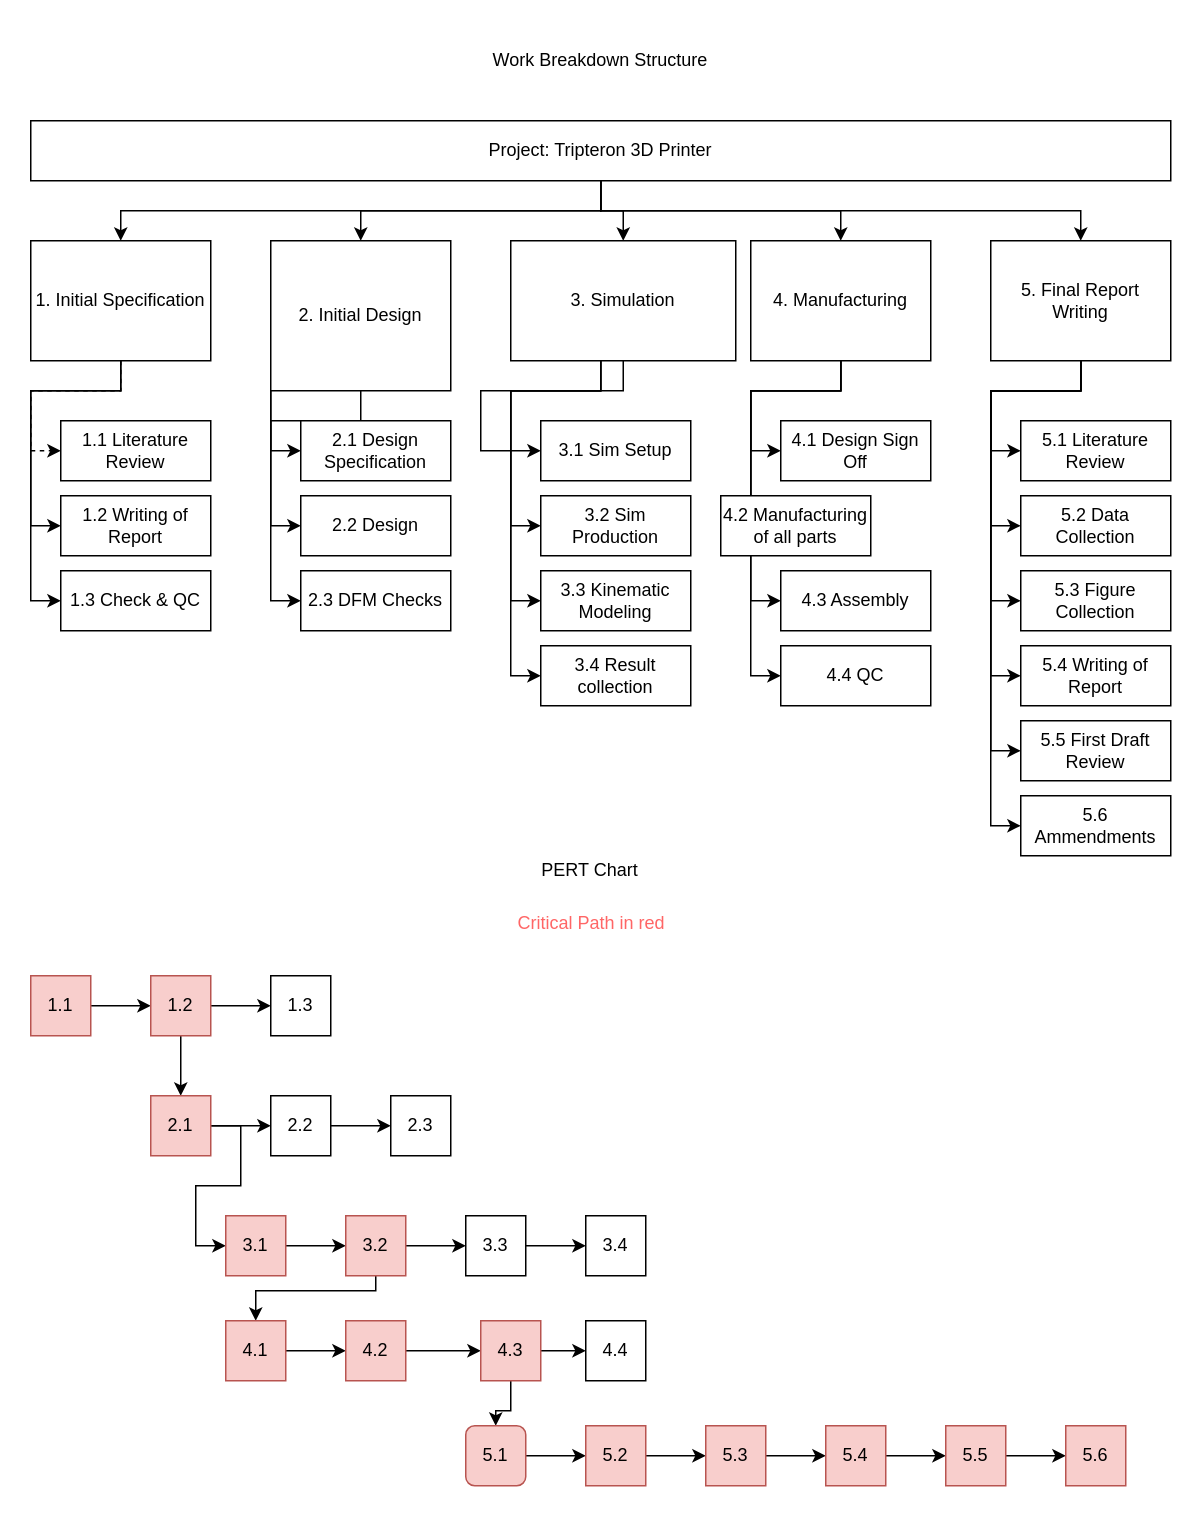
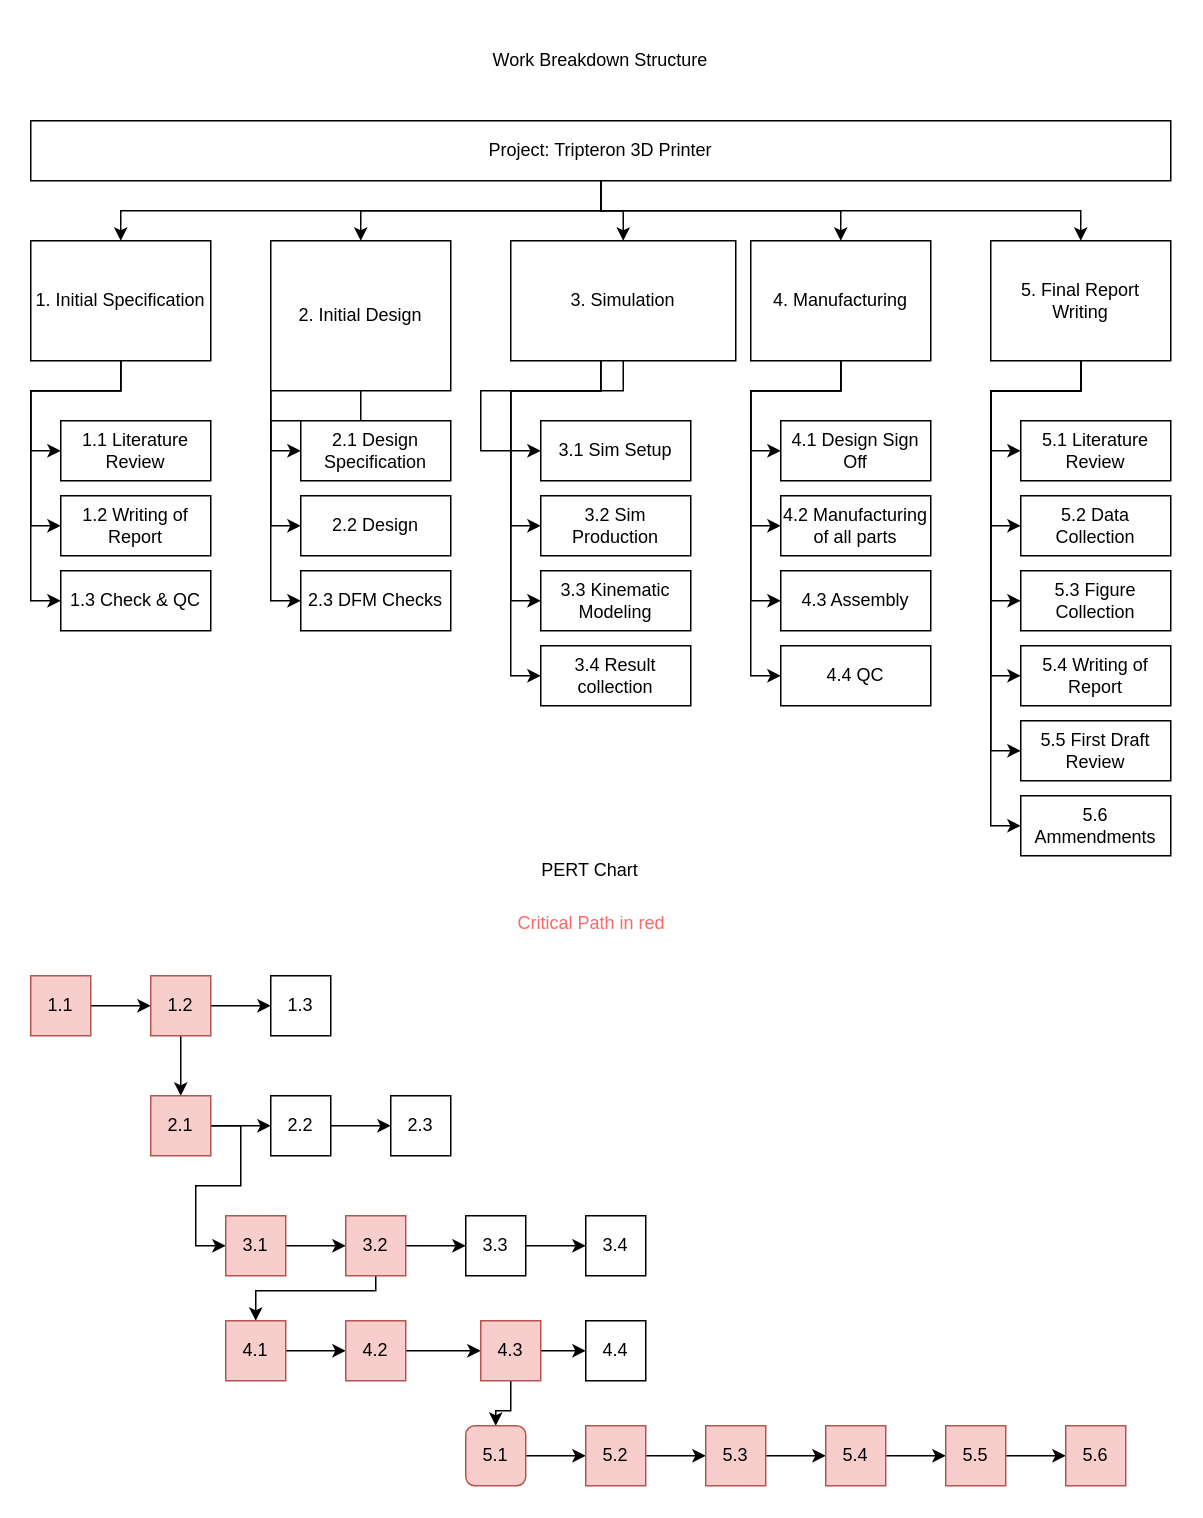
(41, 451) -> (41, 451)
(796, 526) -> (856, 526)
